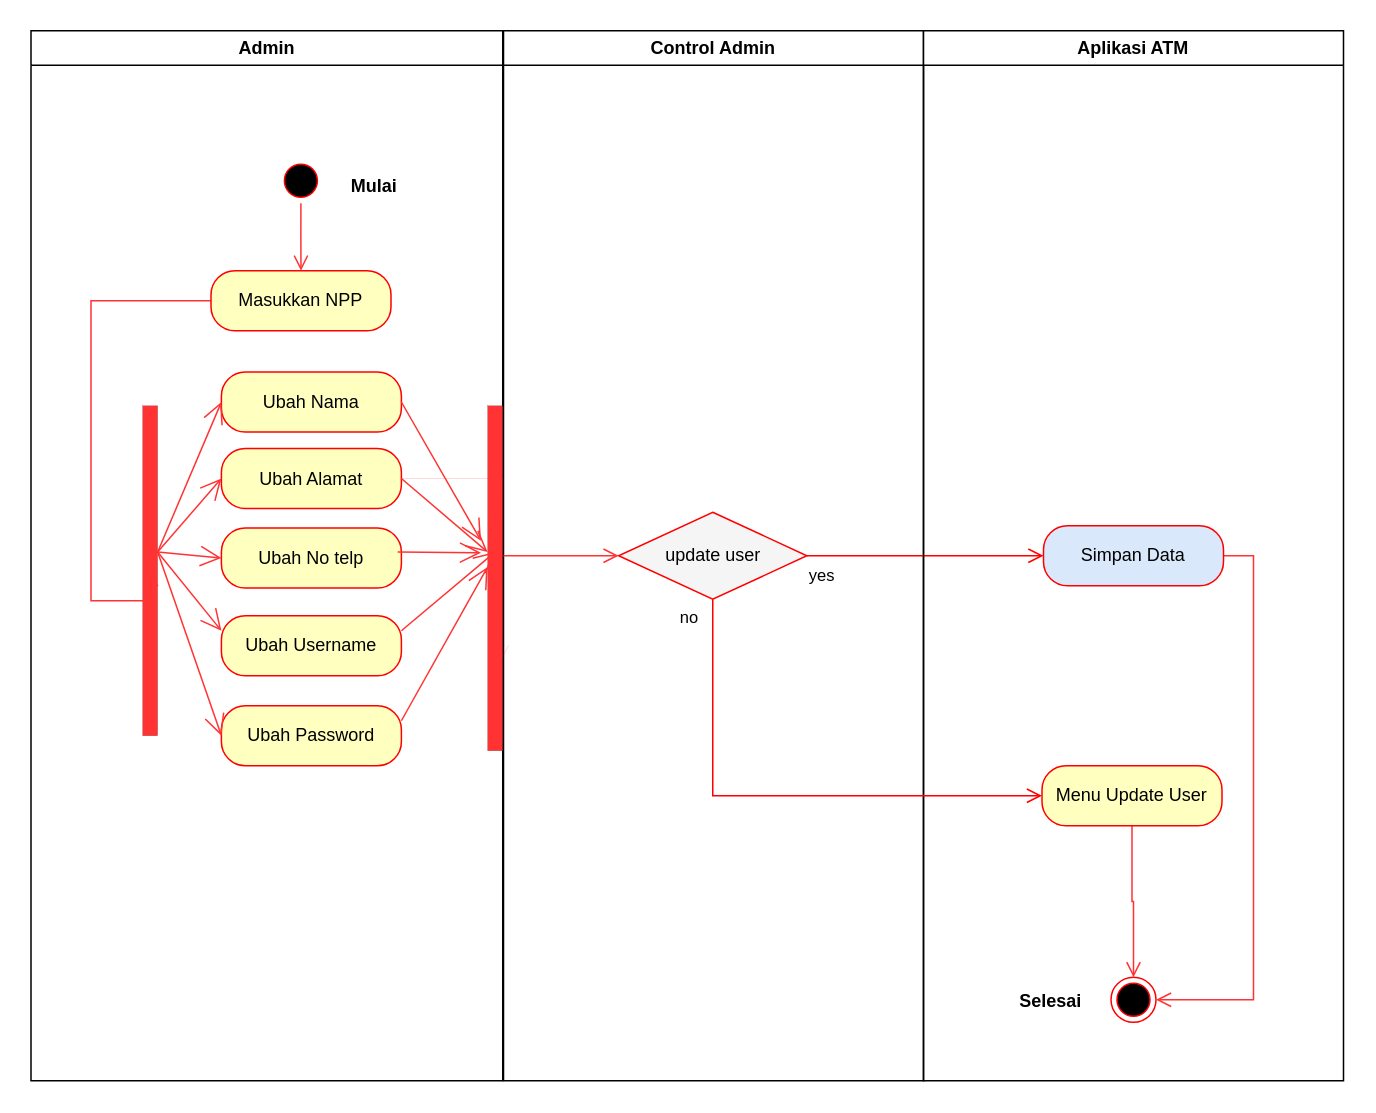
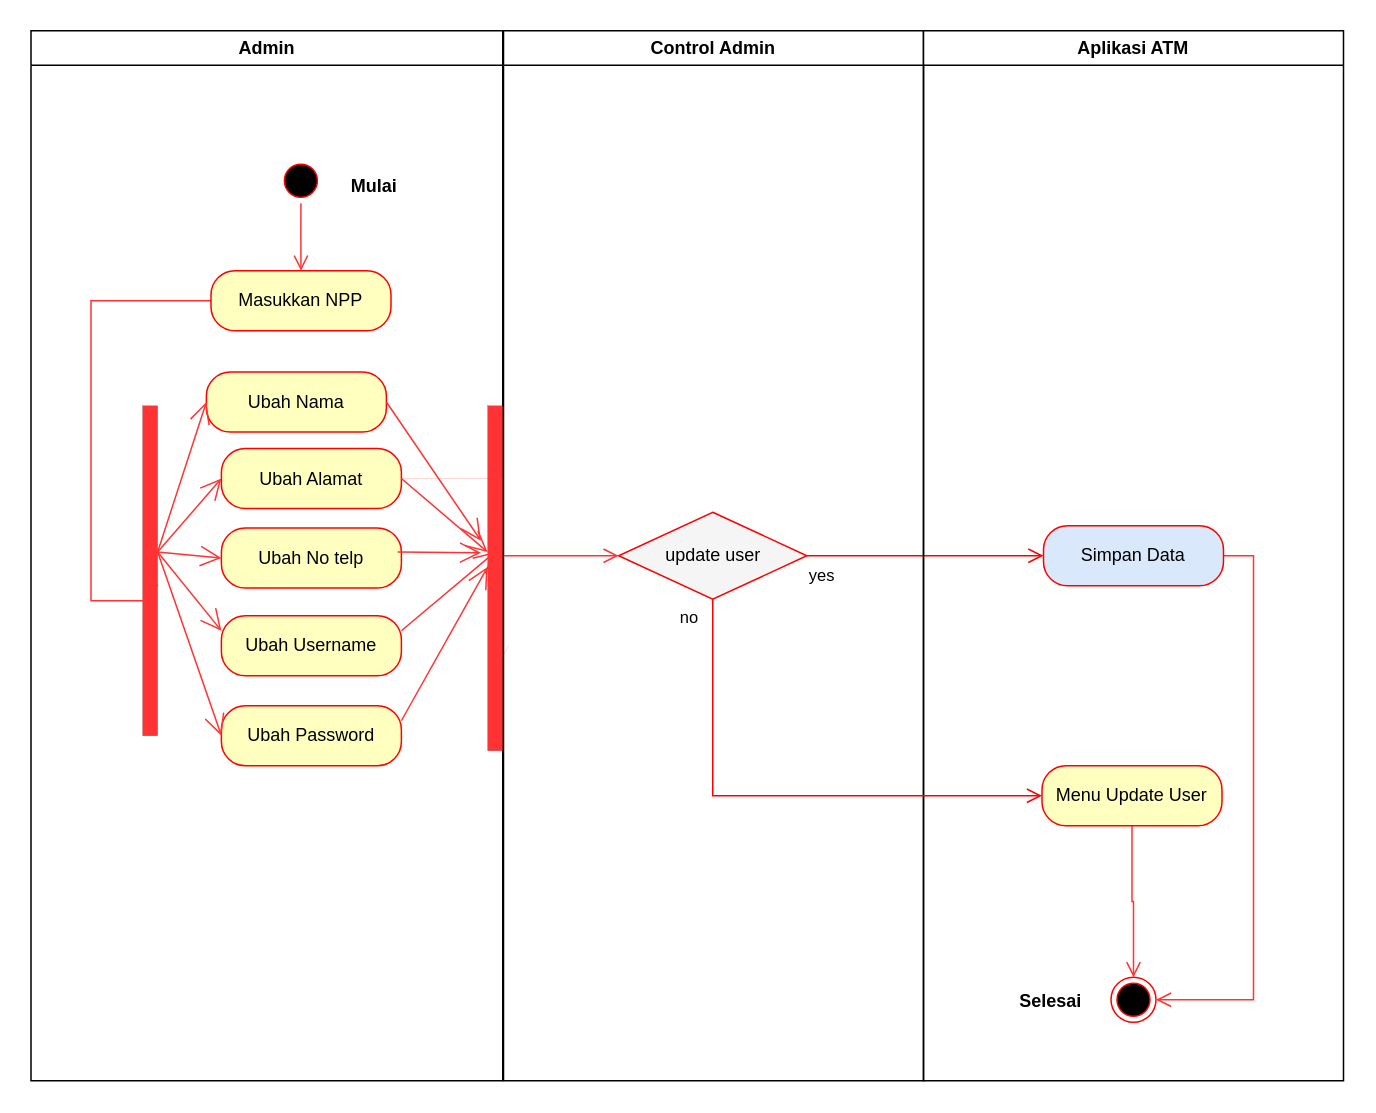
(311, 402) -> (296, 402)
